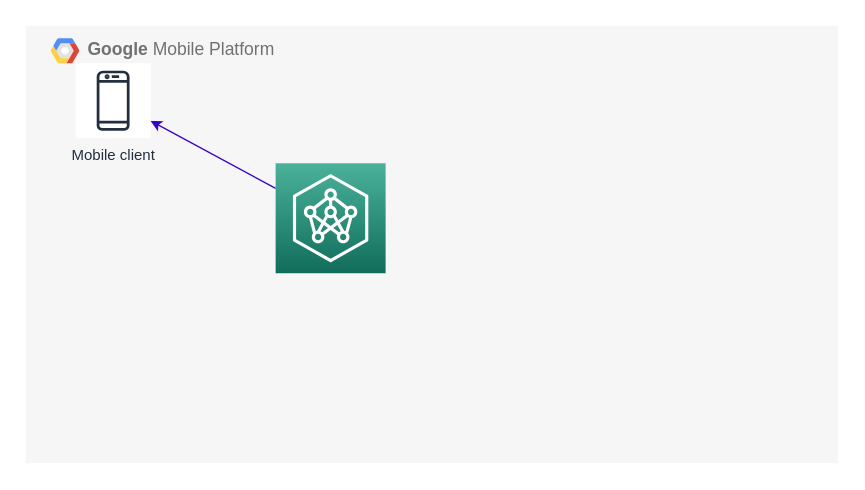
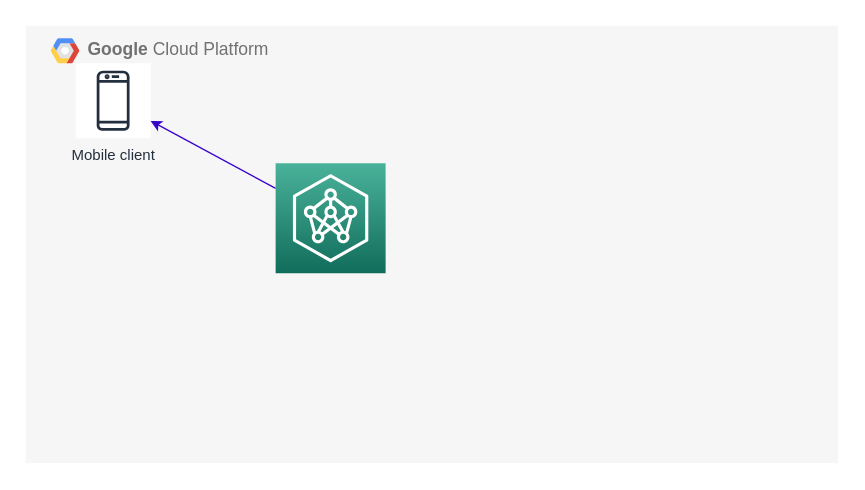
(182, 50) -> (180, 50)
